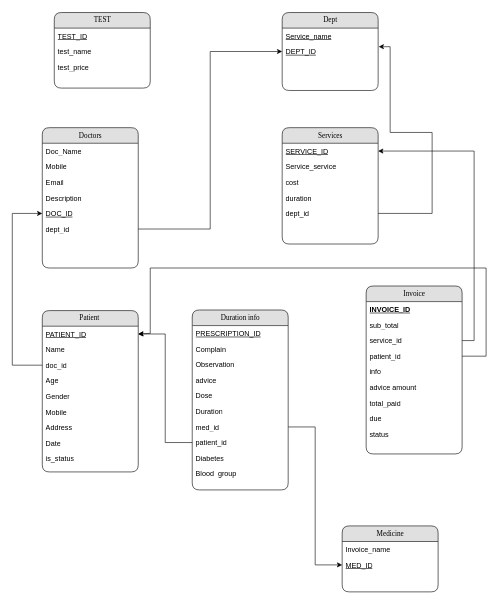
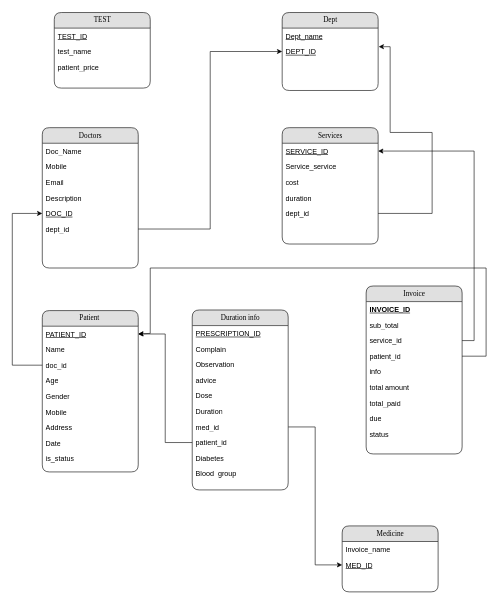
(309, 36) -> (304, 36)
(77, 68) -> (82, 68)
(394, 388) -> (392, 388)
